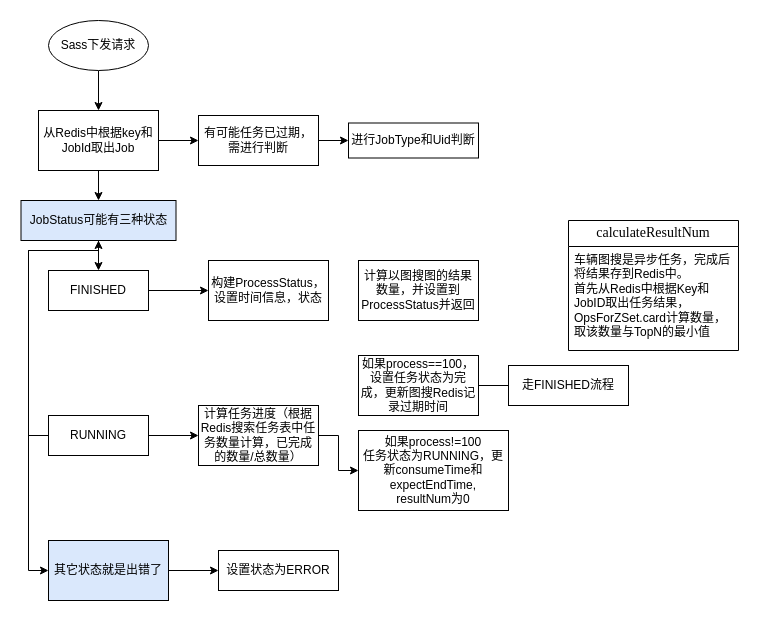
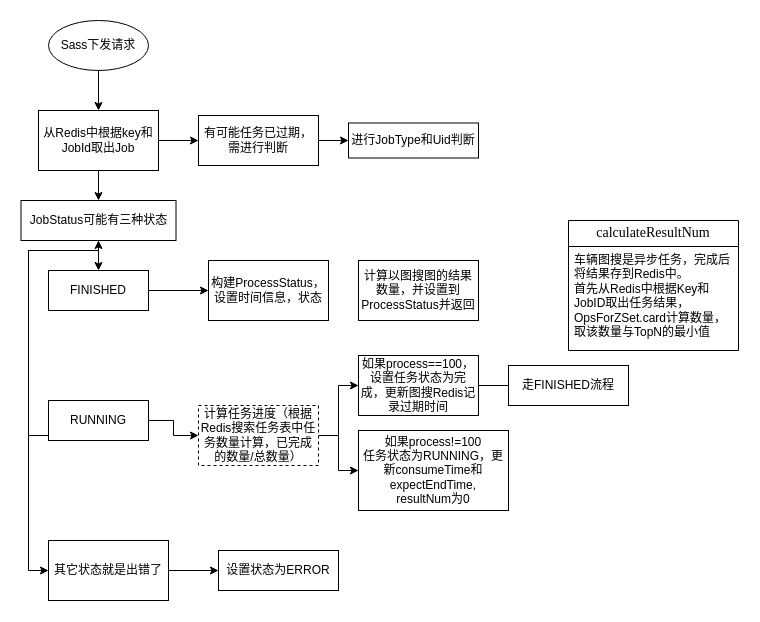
(99, 221) -> (99, 221)
none -> (339, 403)
(99, 436) -> (99, 421)
(259, 436) -> (259, 436)
(109, 571) -> (109, 571)
